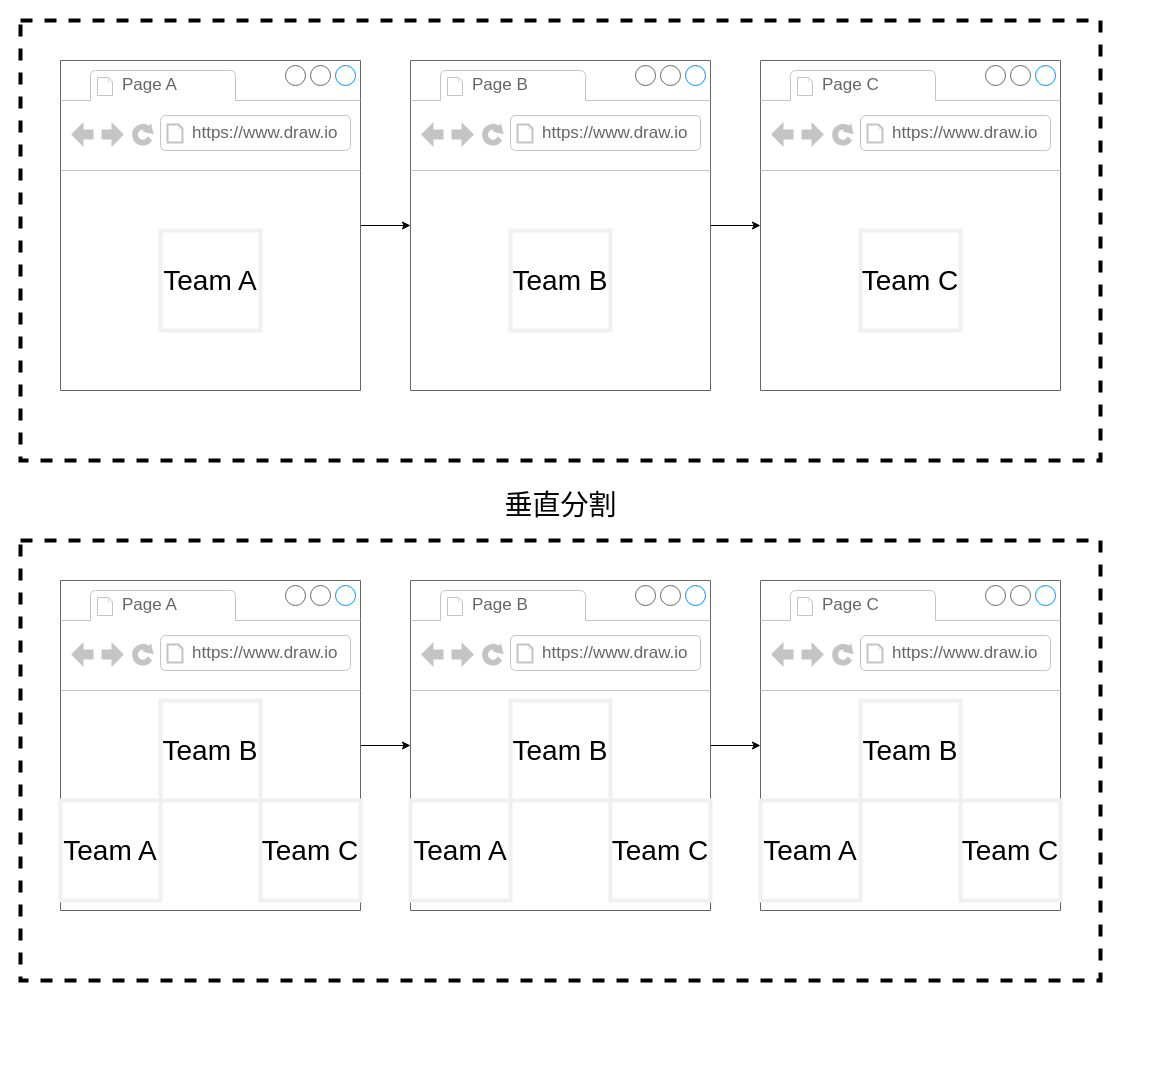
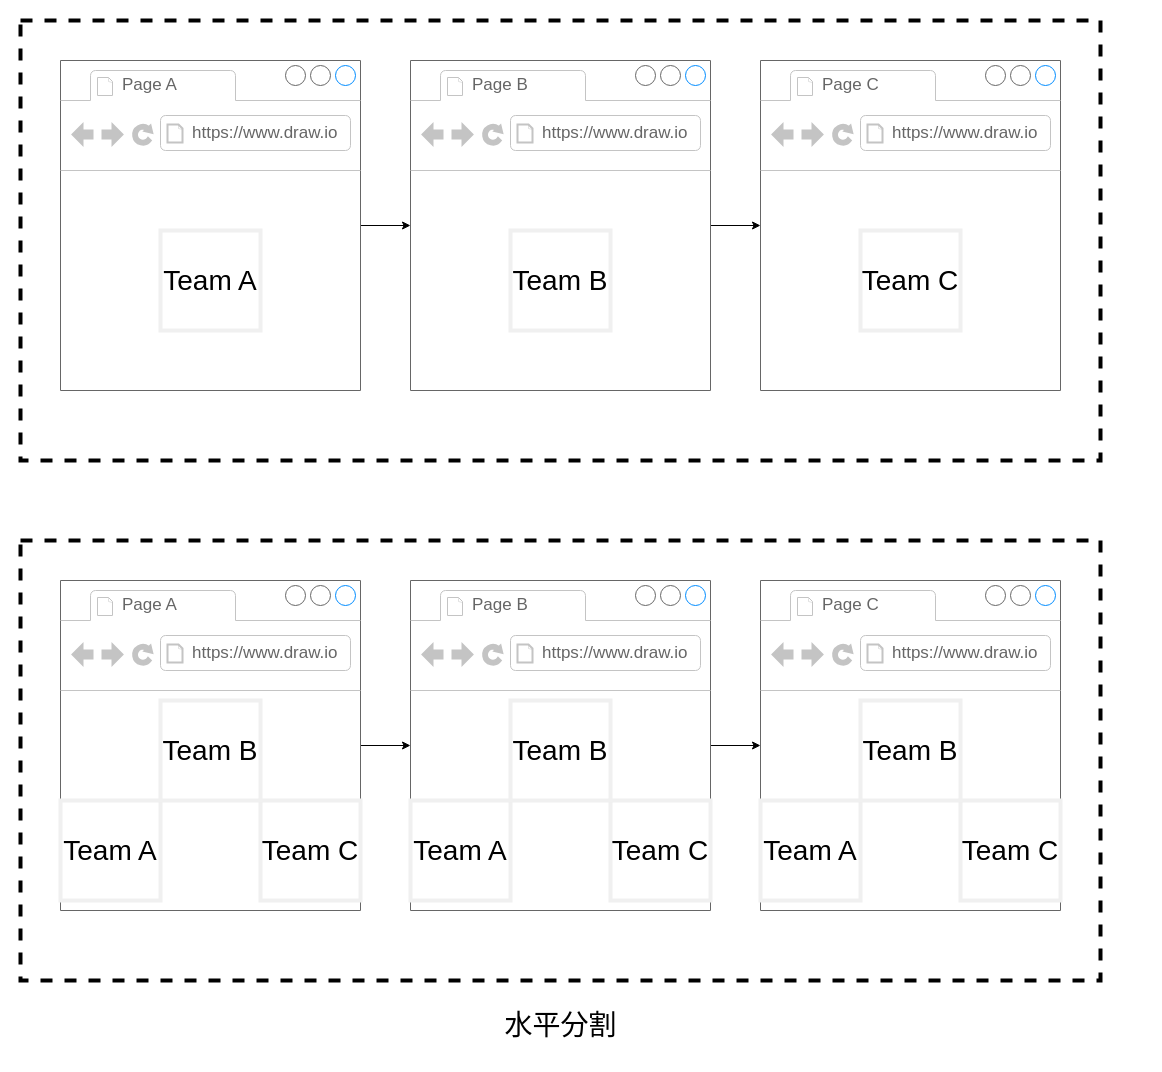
(561, 506) -> none
none -> (561, 1026)
